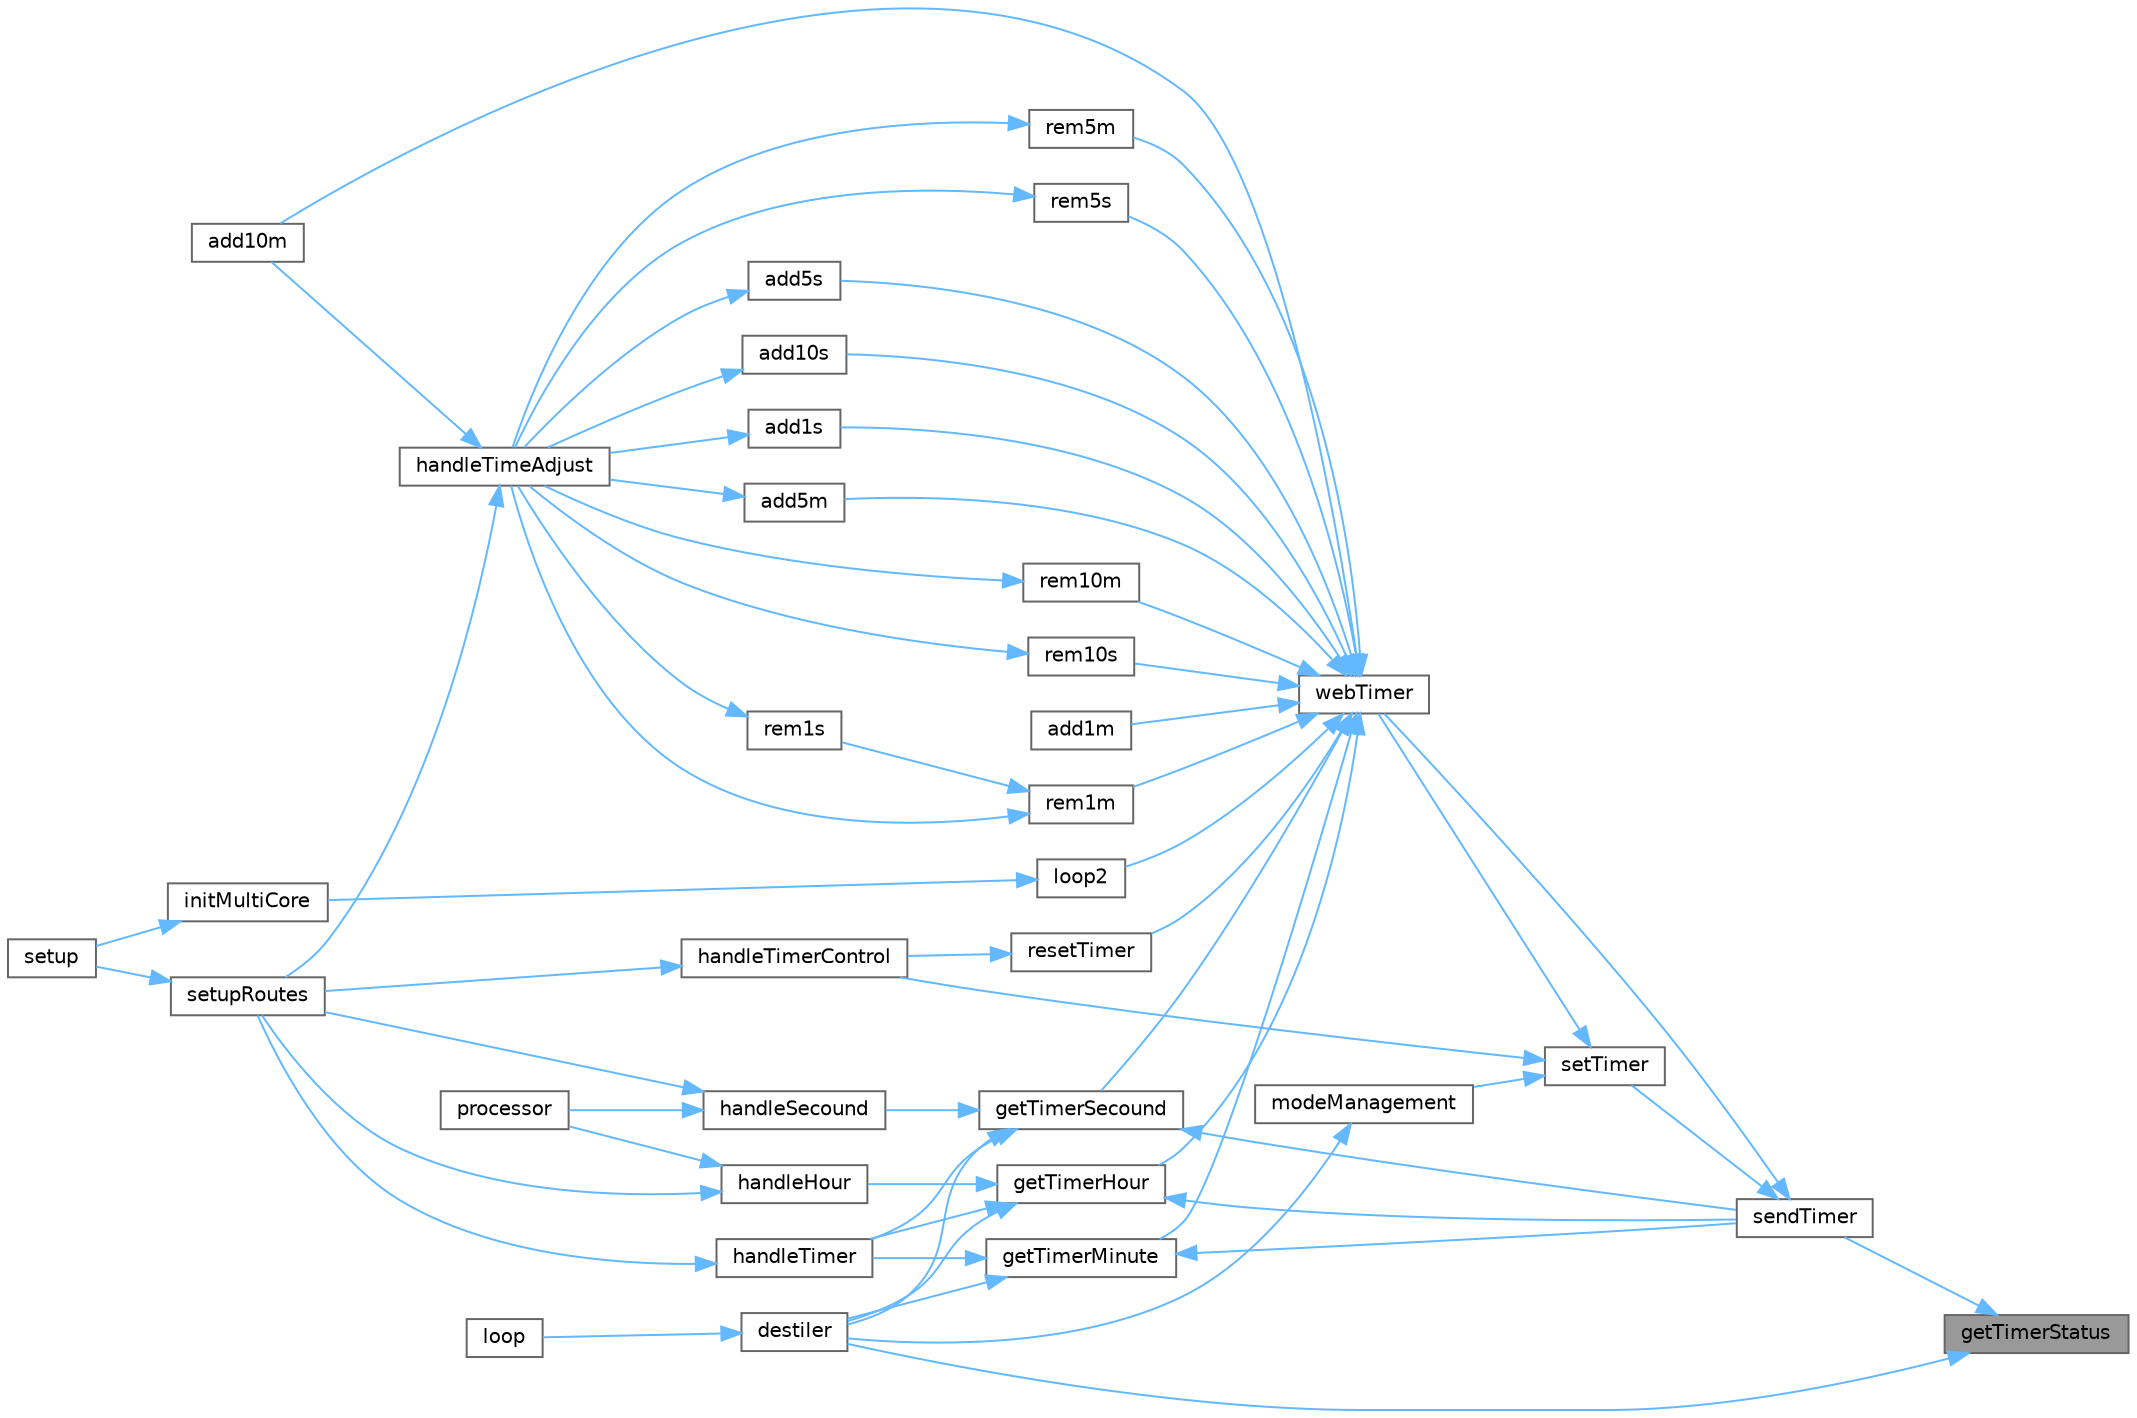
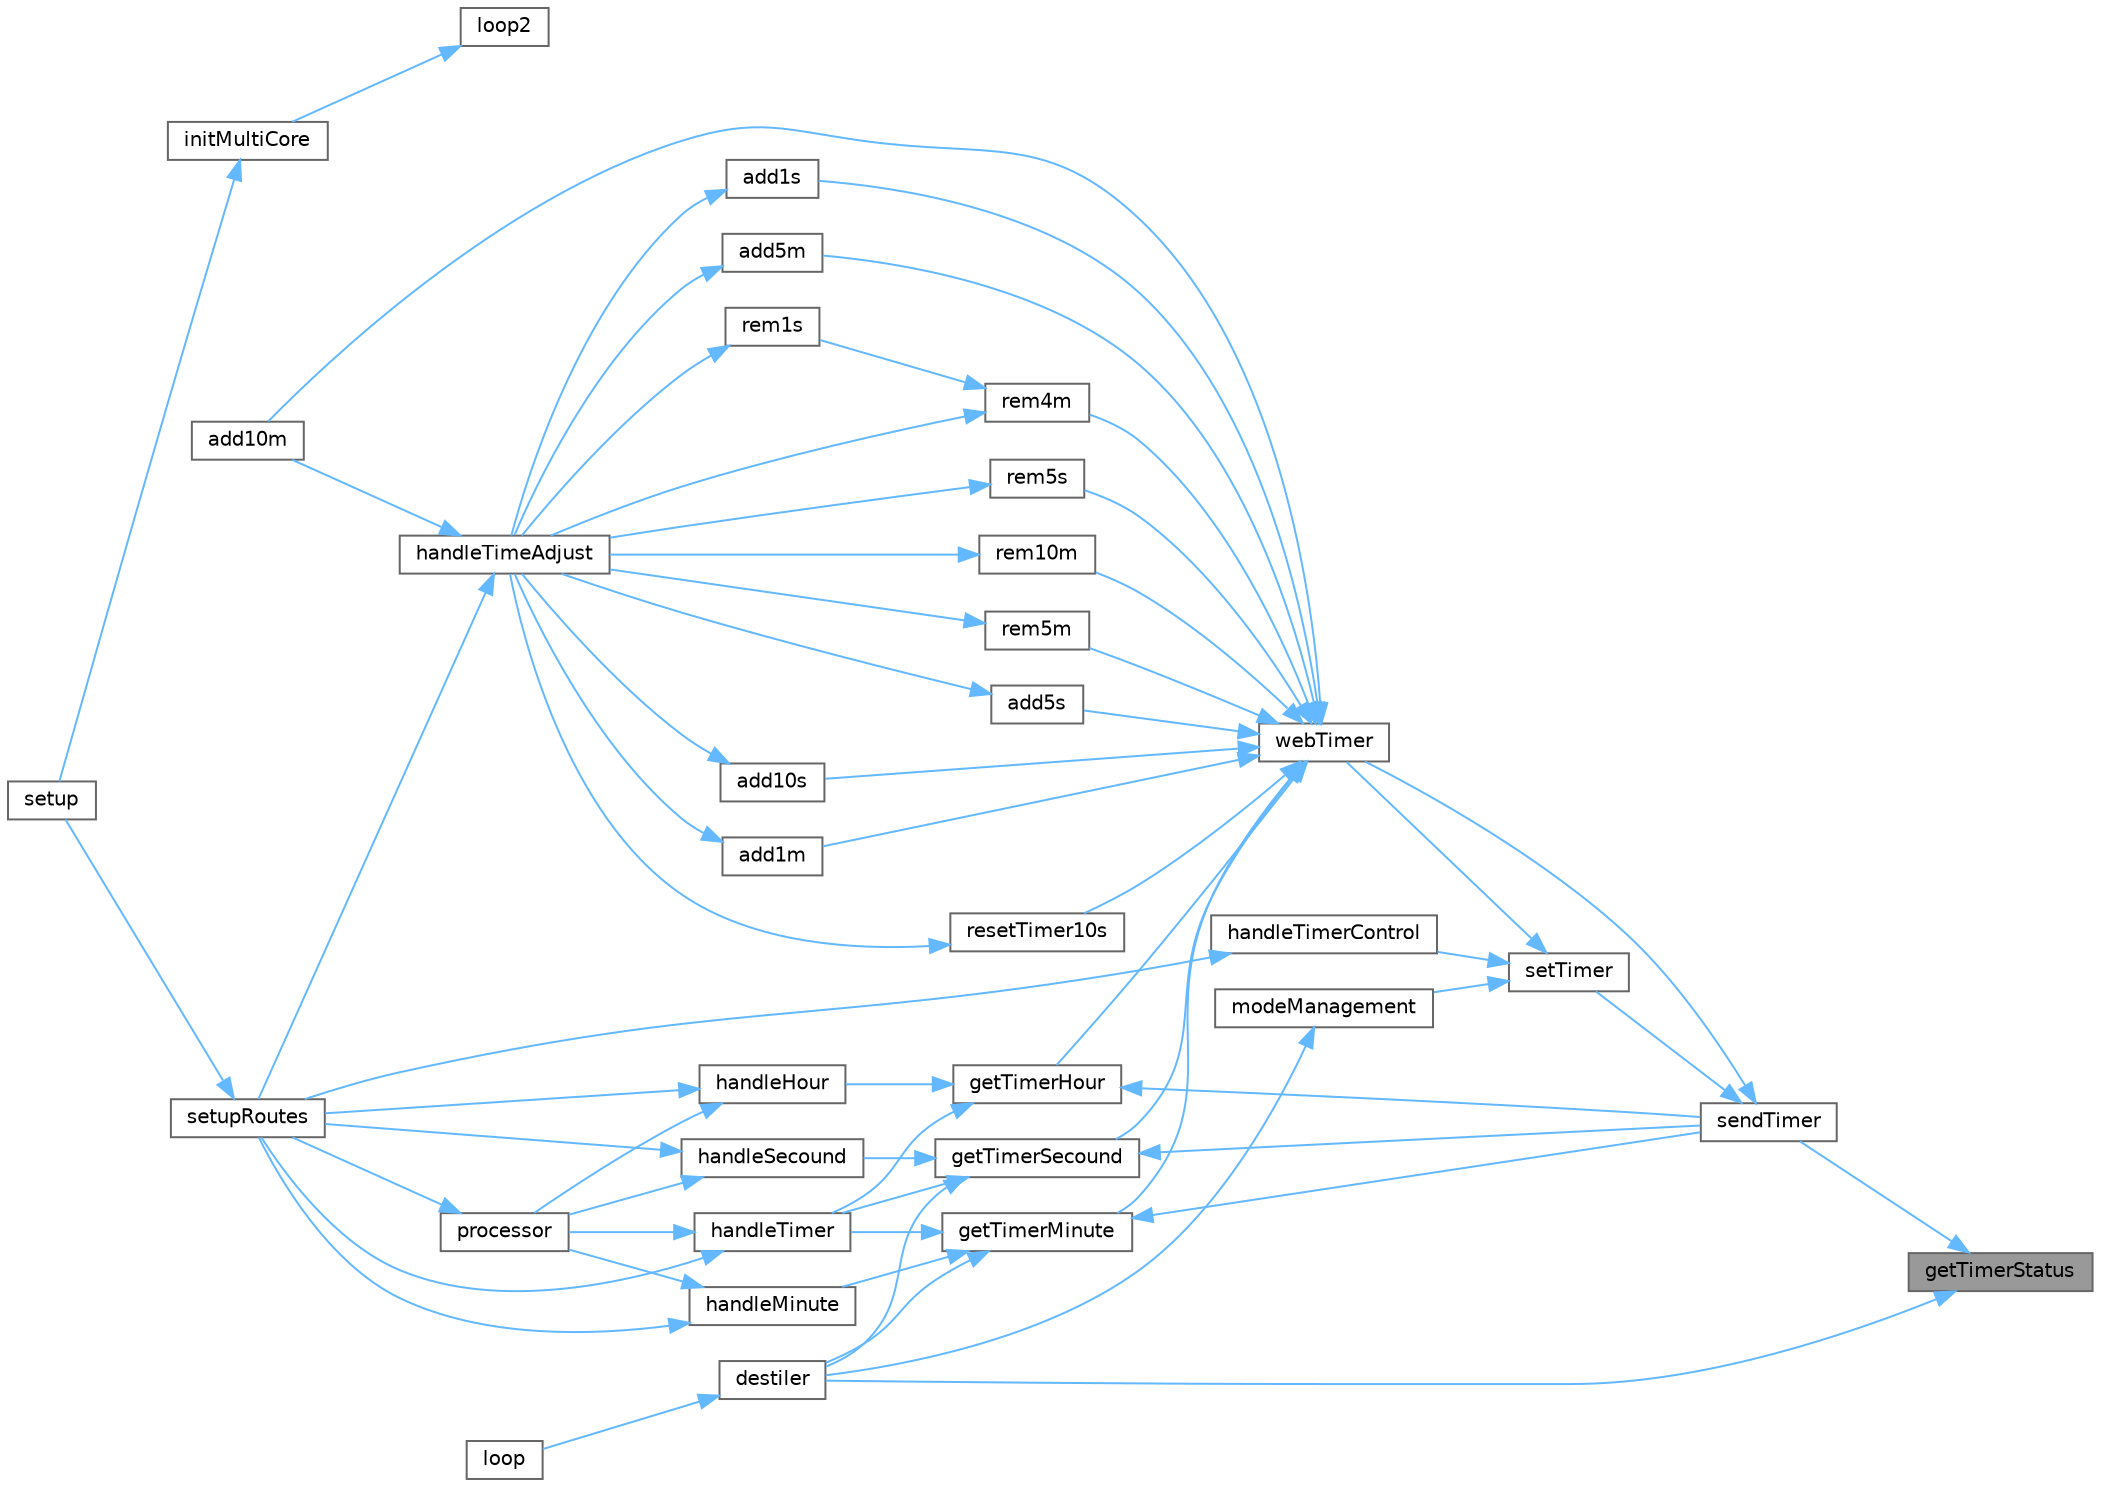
(1081, 657) -> (1037, 932)
none -> (593, 716)
(1081, 804) -> (1037, 403)
(1234, 809) -> none
(1081, 952) -> none
none -> (367, 1171)
none -> (622, 1232)
(956, 1242) -> none
none -> (772, 1306)
